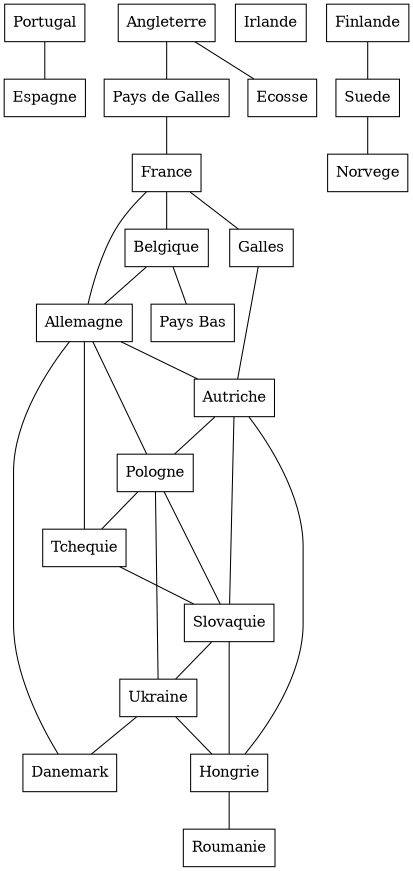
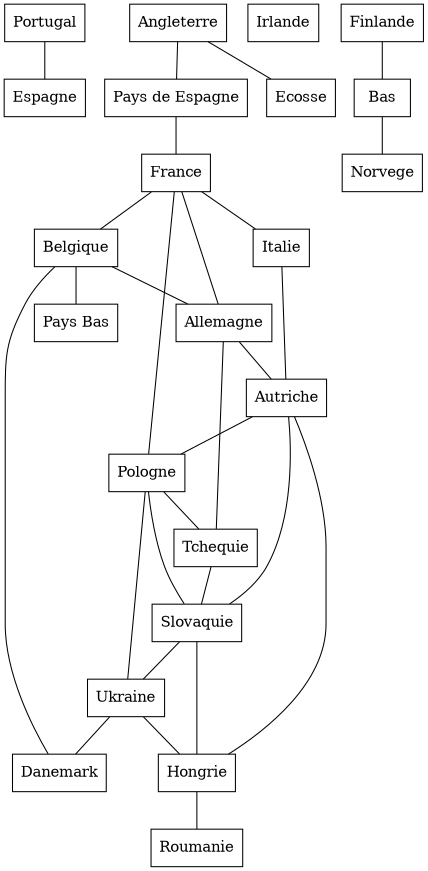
(167, 98) -> (176, 98)
(368, 98) -> (382, 98)
(261, 248) -> (281, 248)
(120, 398) -> (161, 323)
(14, 545) -> (5, 508)
